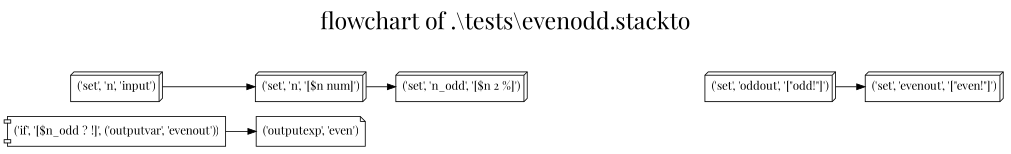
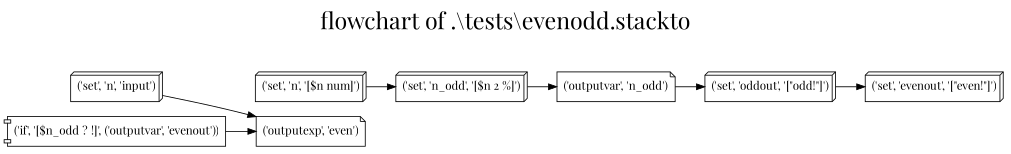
(205, 87) -> (205, 104)
none -> (616, 87)
